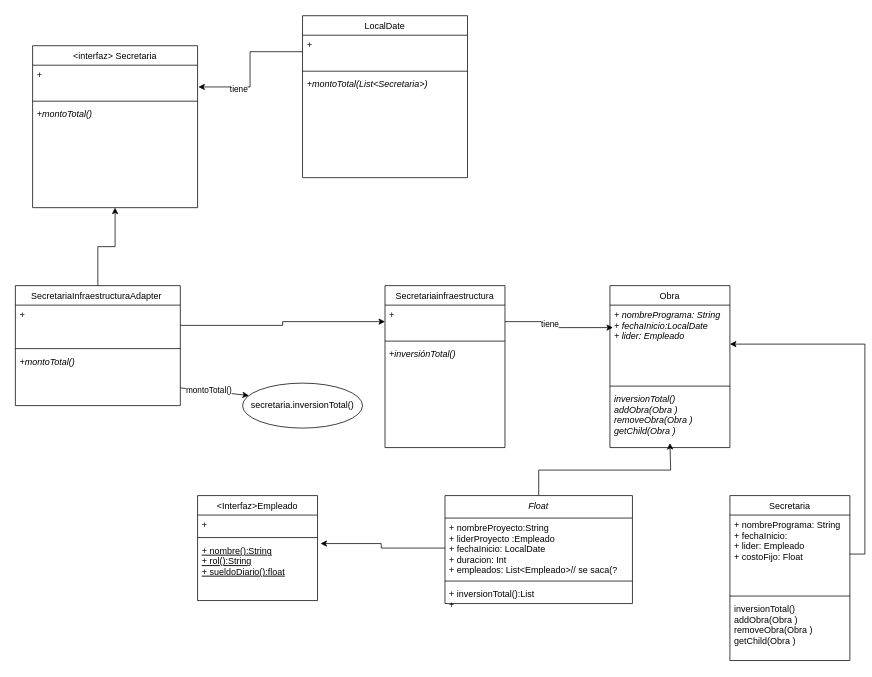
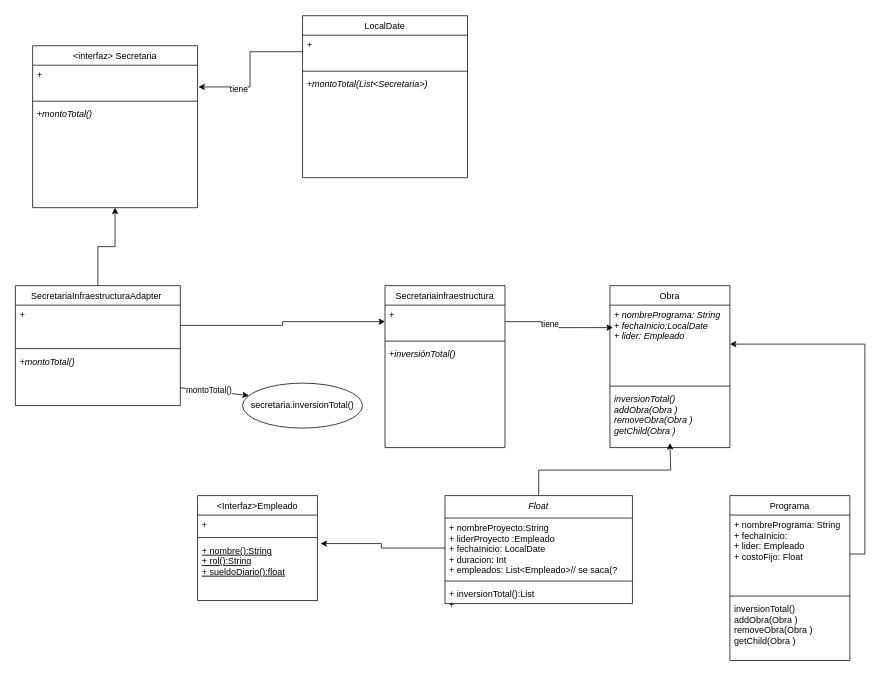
(790, 506) -> (790, 506)
